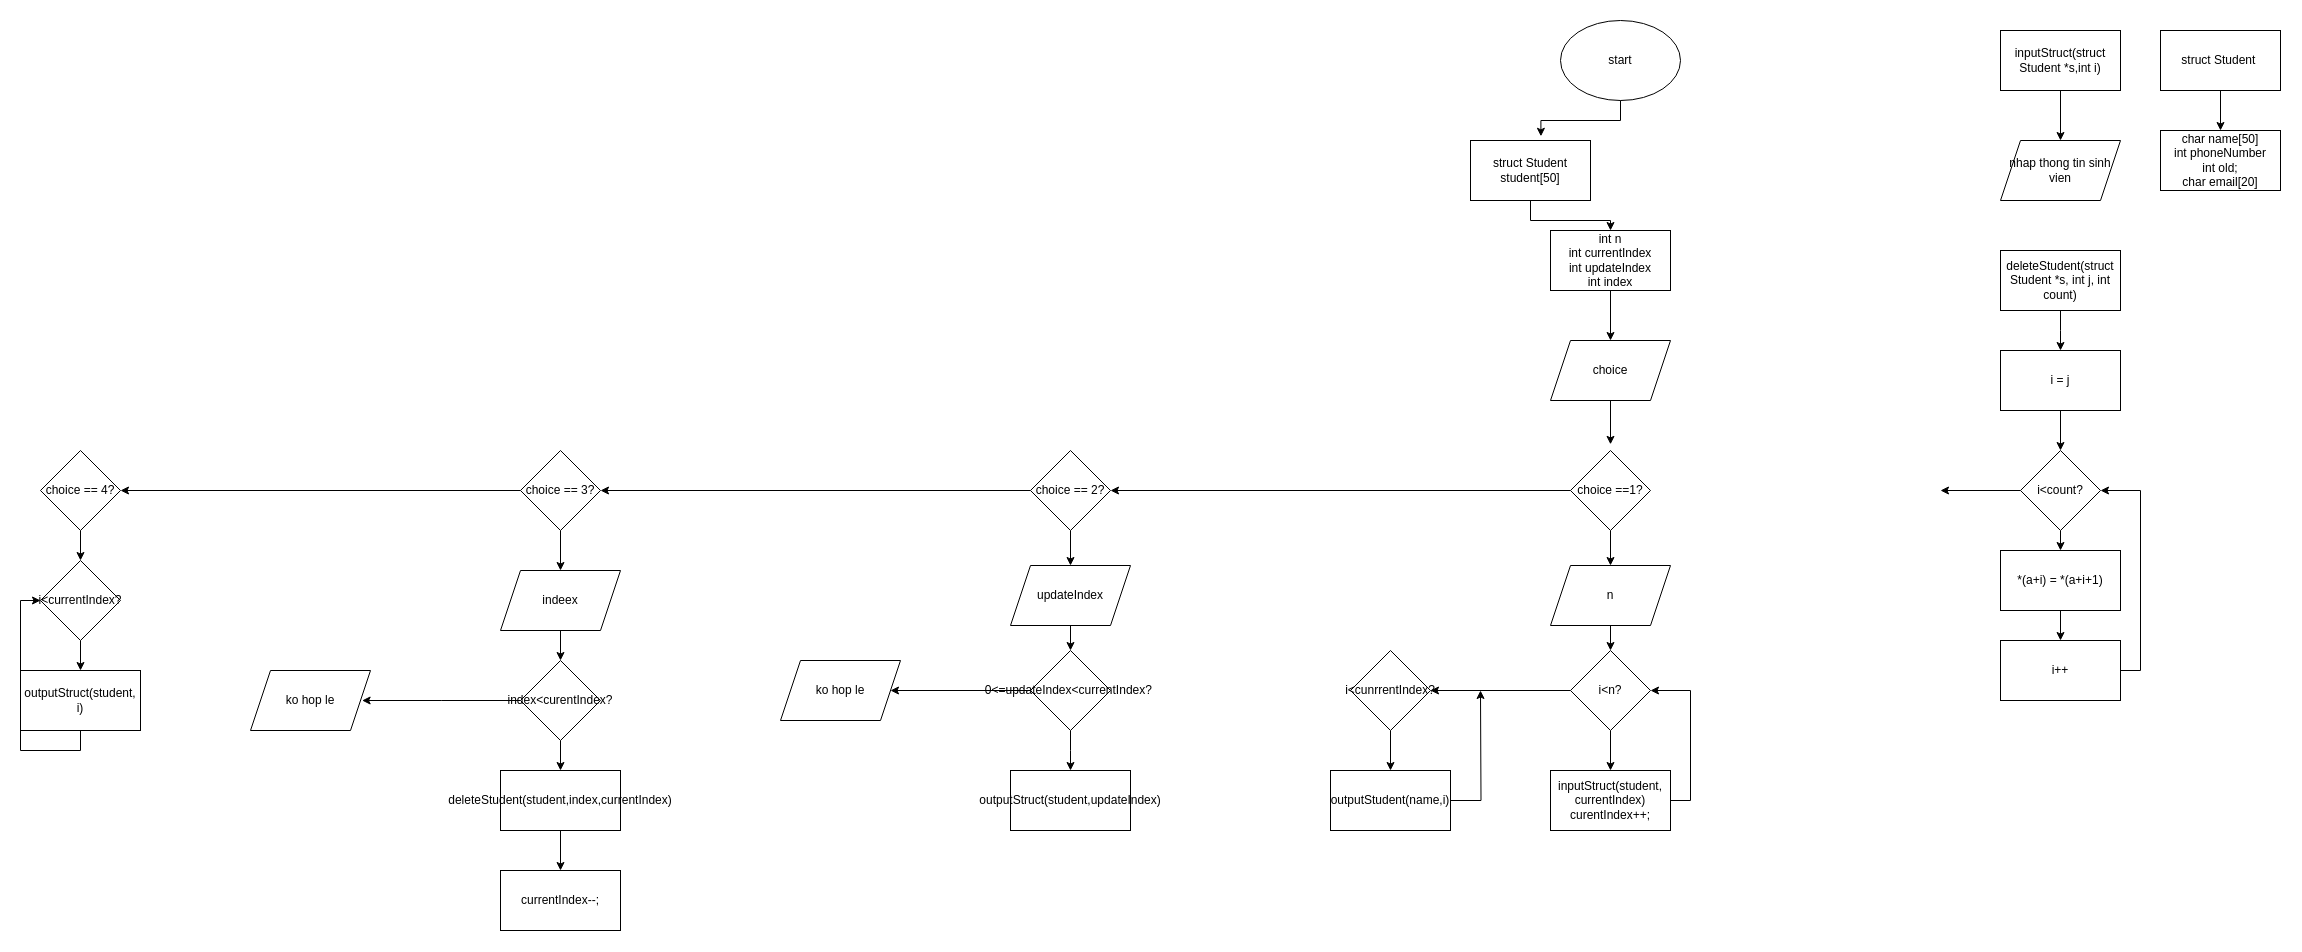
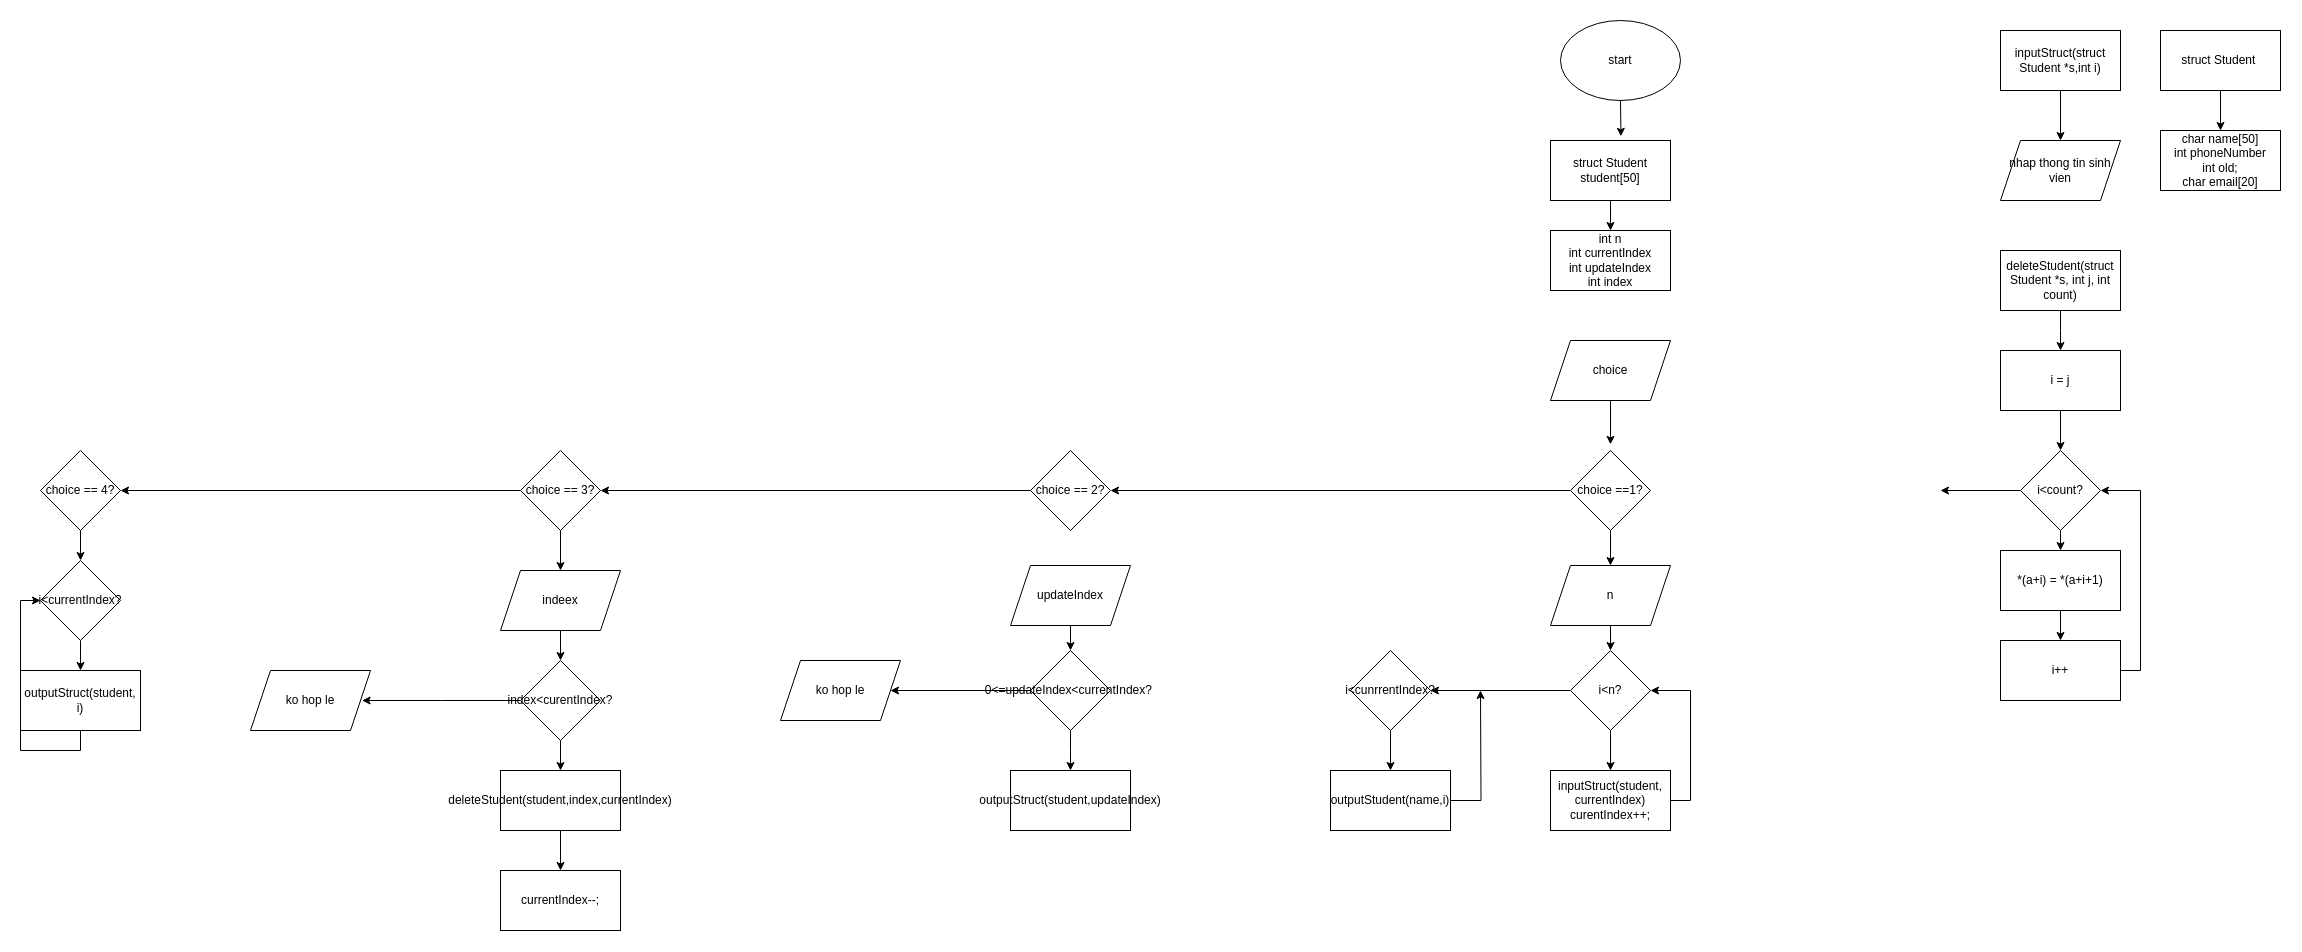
(1531, 171) -> (1611, 171)
(1611, 312) -> none
(1071, 545) -> none
